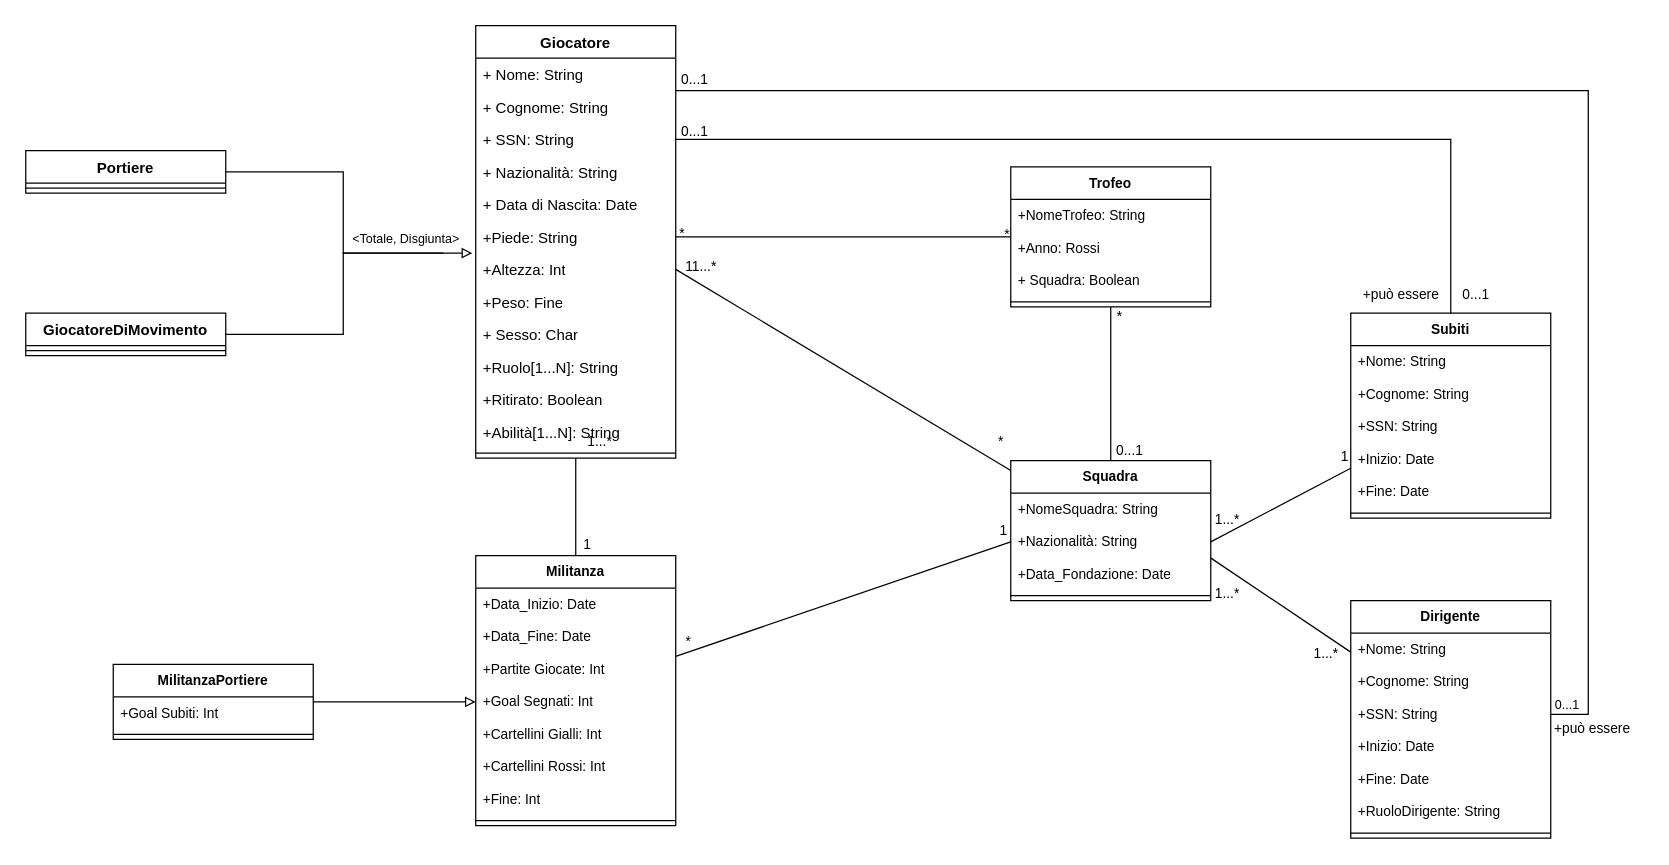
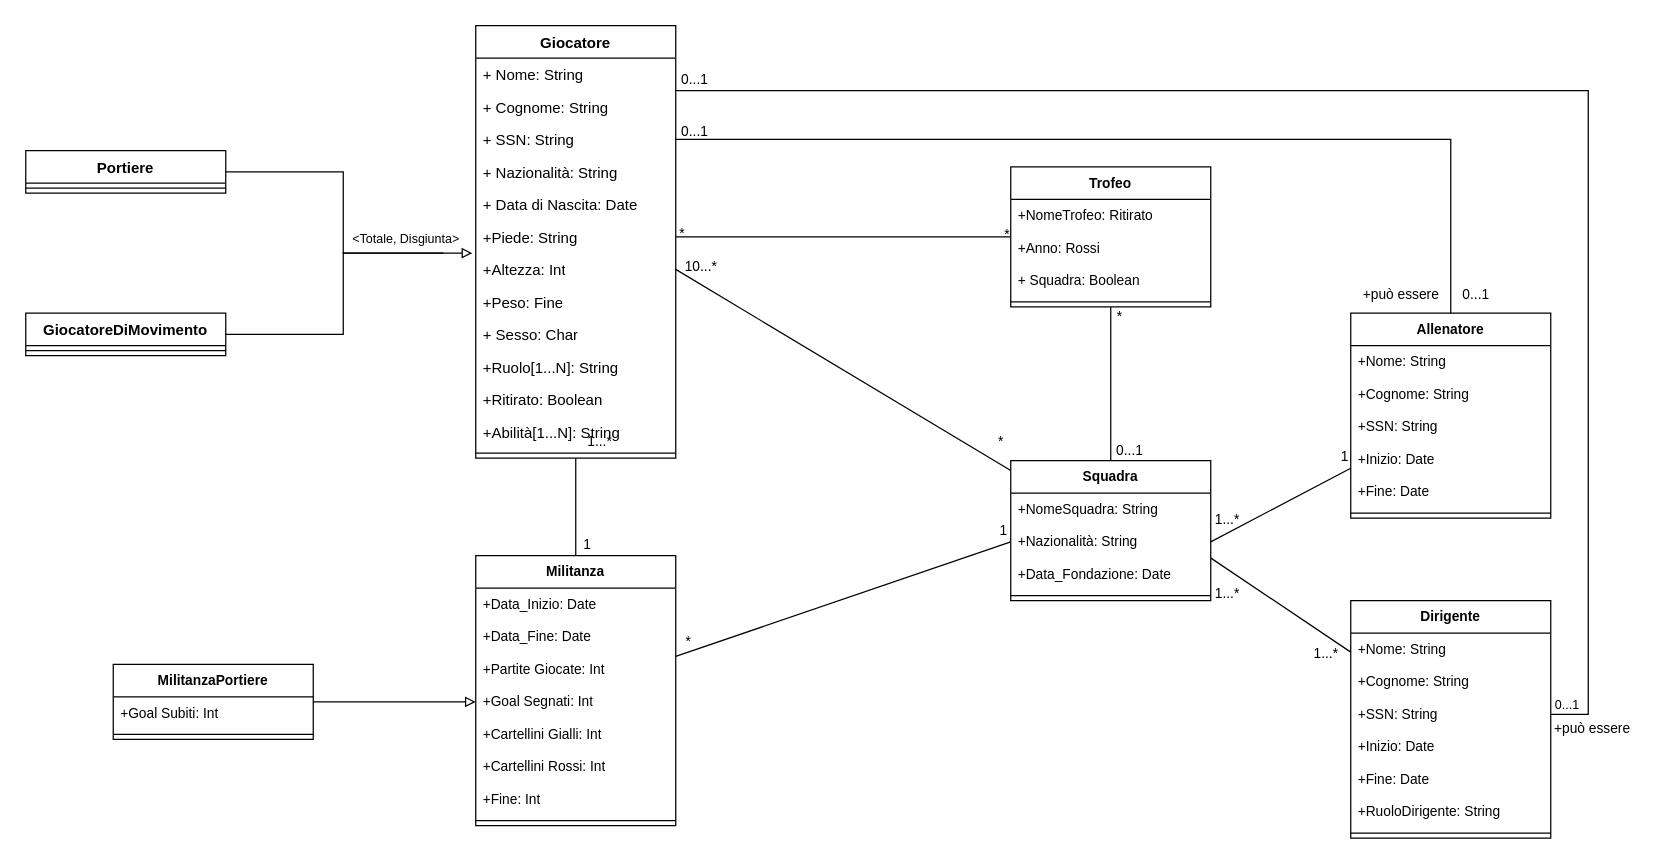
(1086, 216) -> (1092, 216)
(701, 267) -> (701, 267)
(1451, 330) -> (1451, 330)
